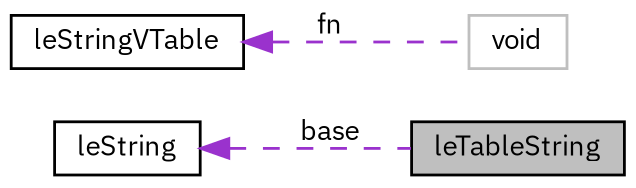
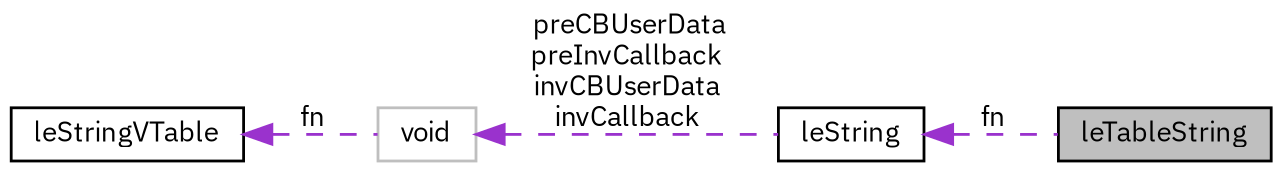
(328, 133) -> (991, 119)
none -> (641, 134)
